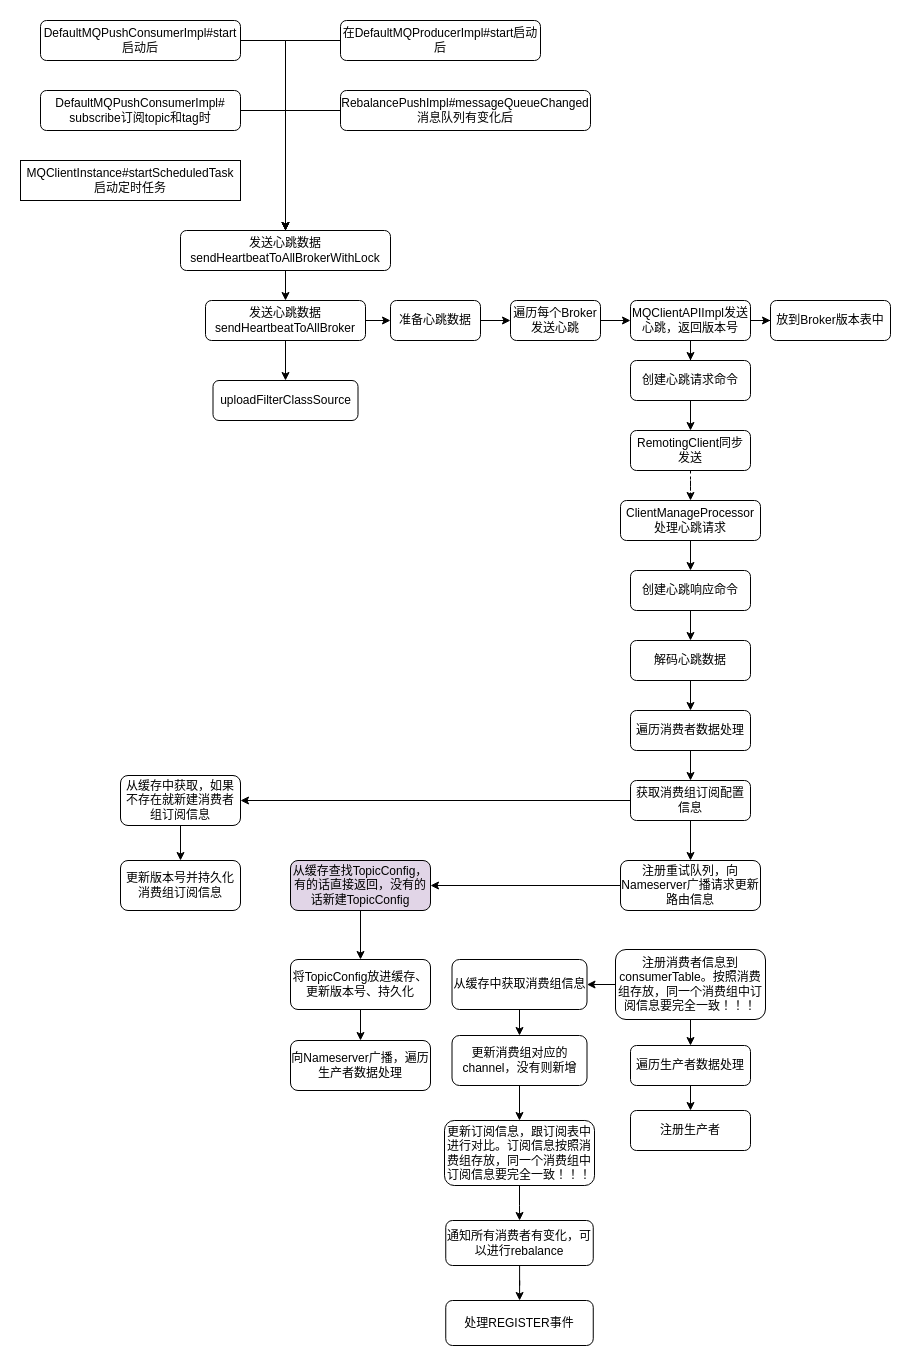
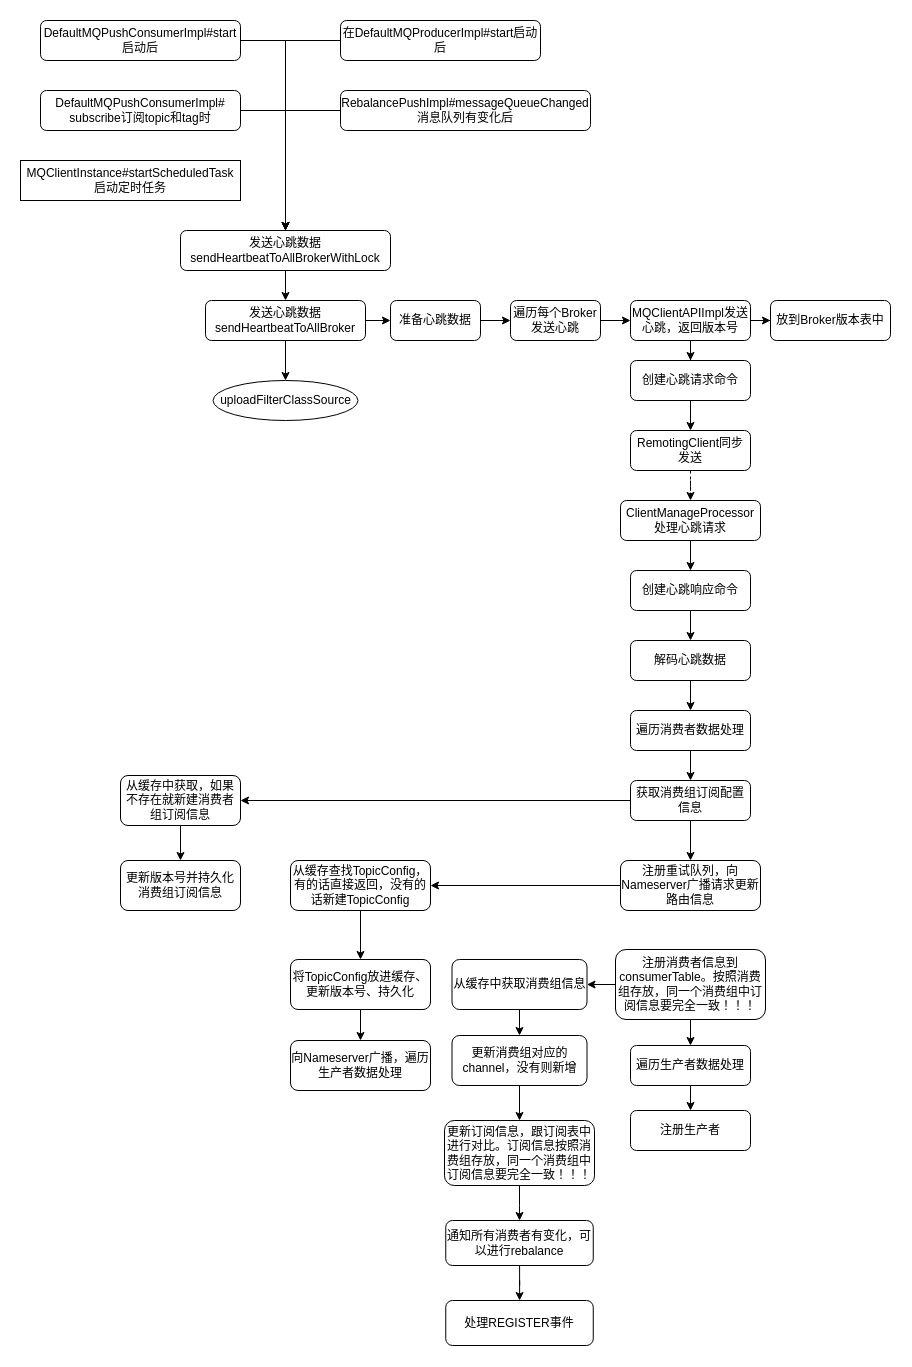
(286, 401) -> (286, 401)
(361, 886) -> (361, 886)
